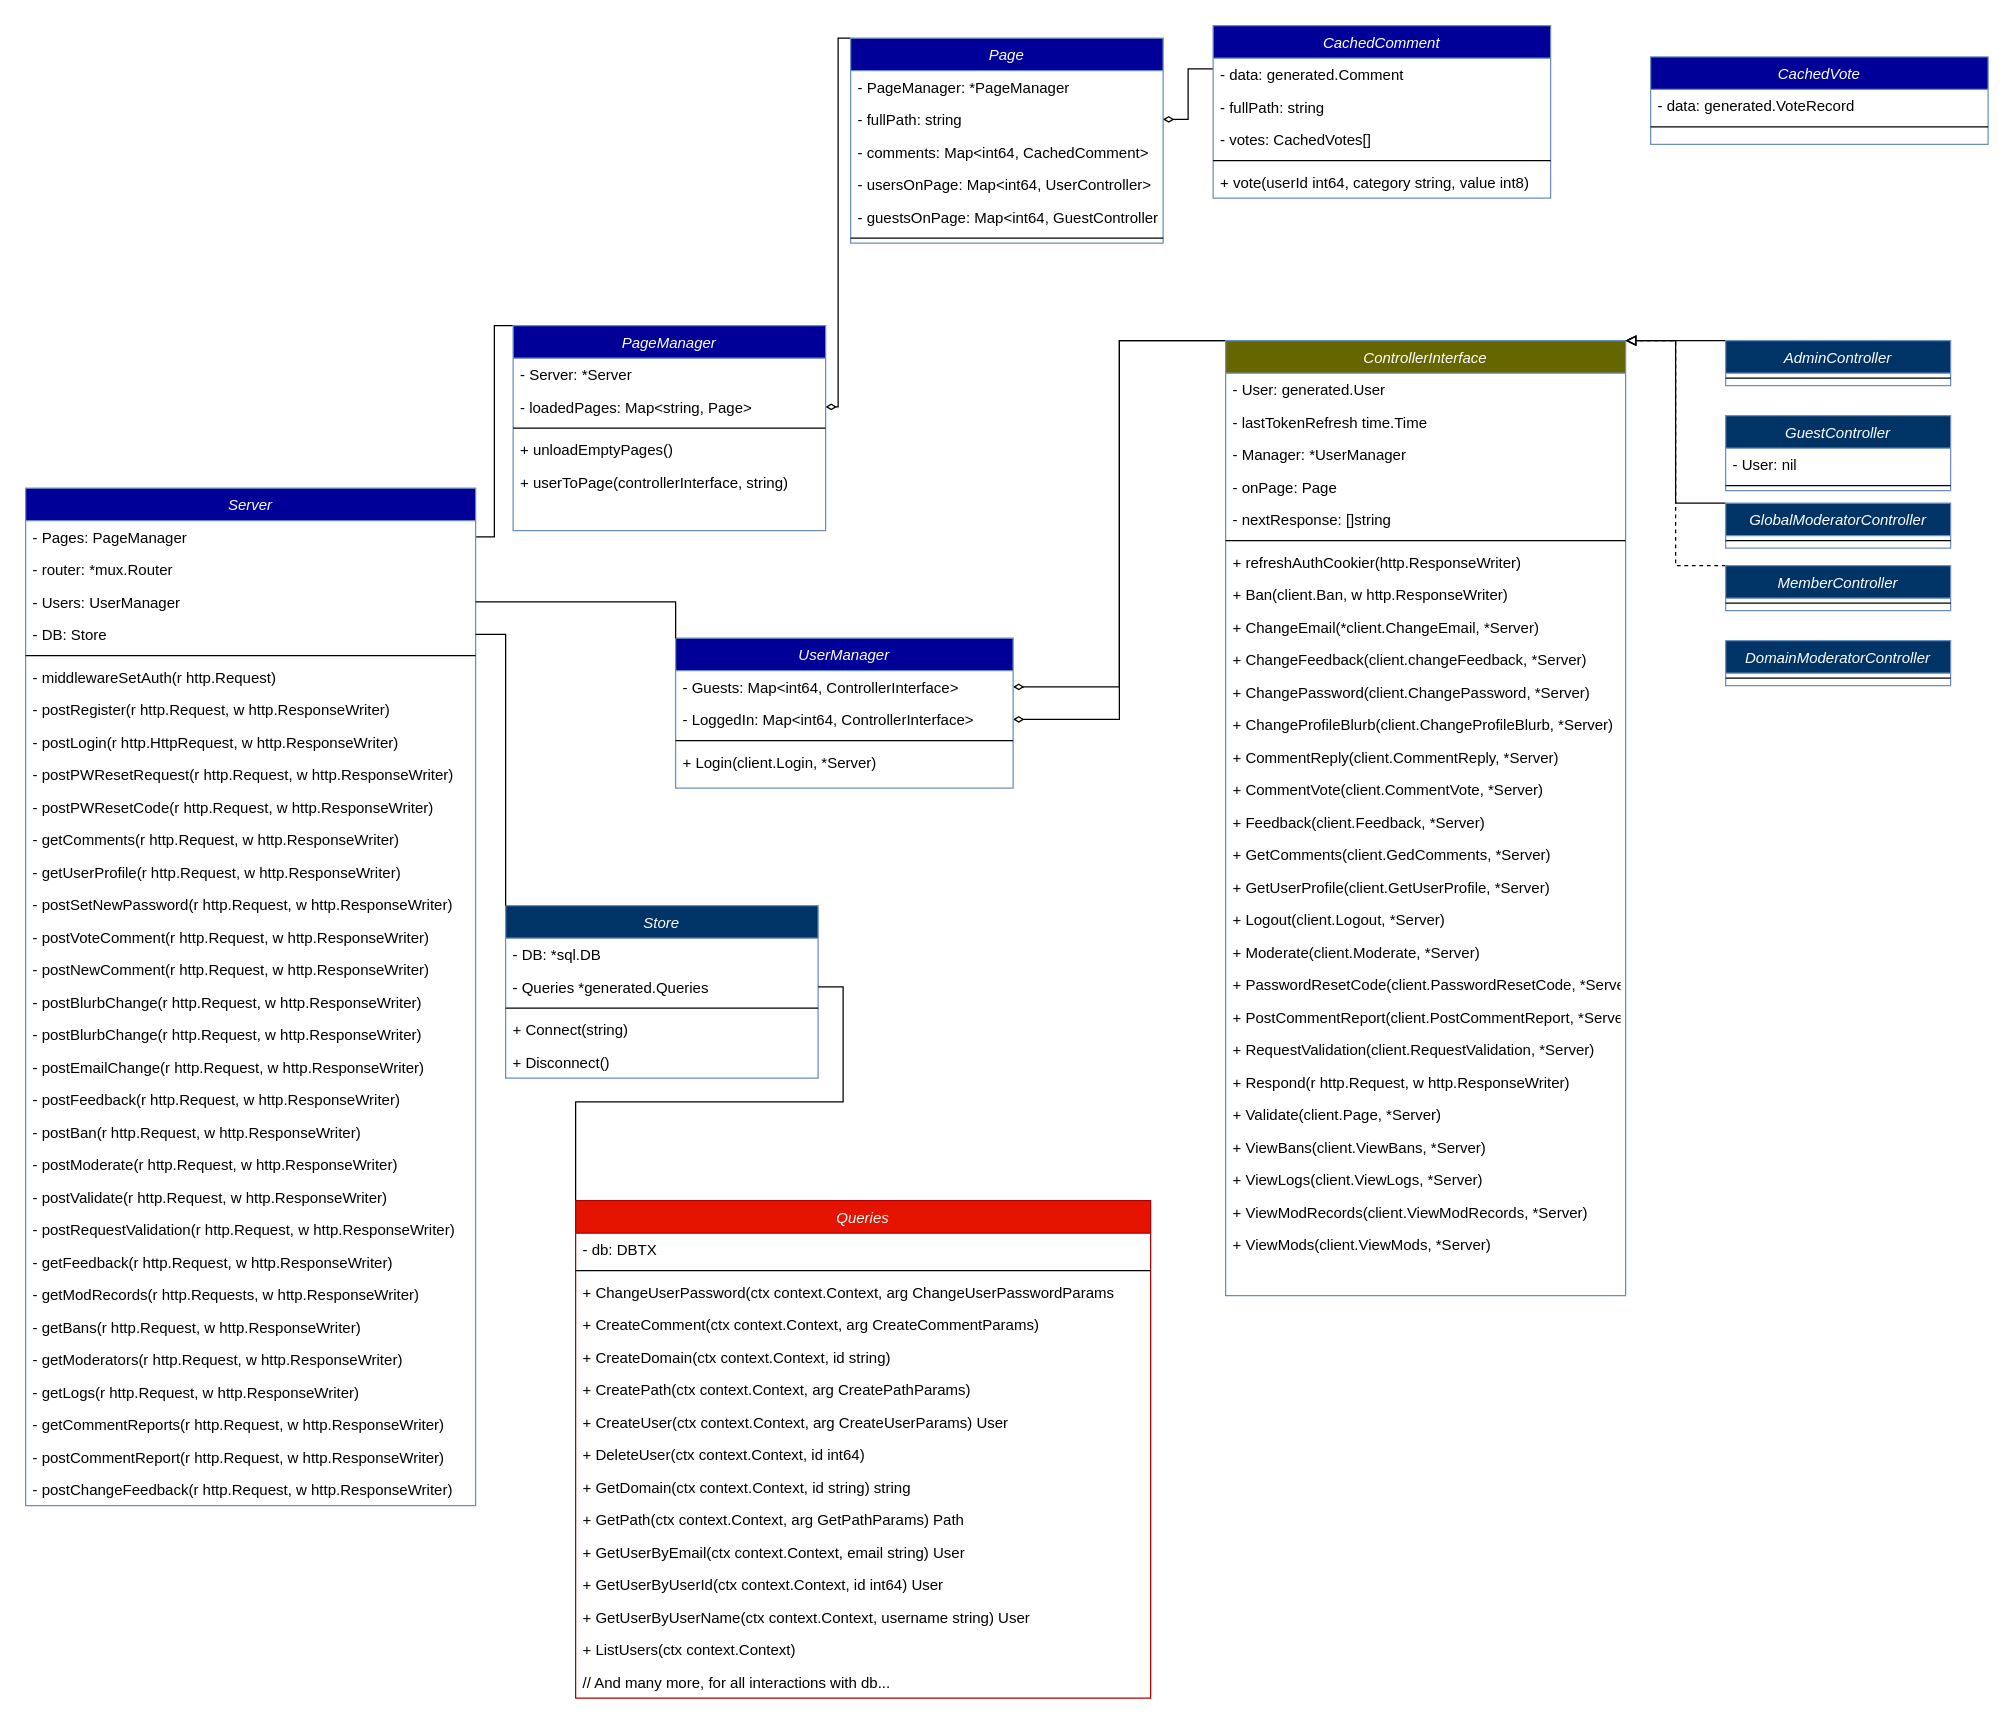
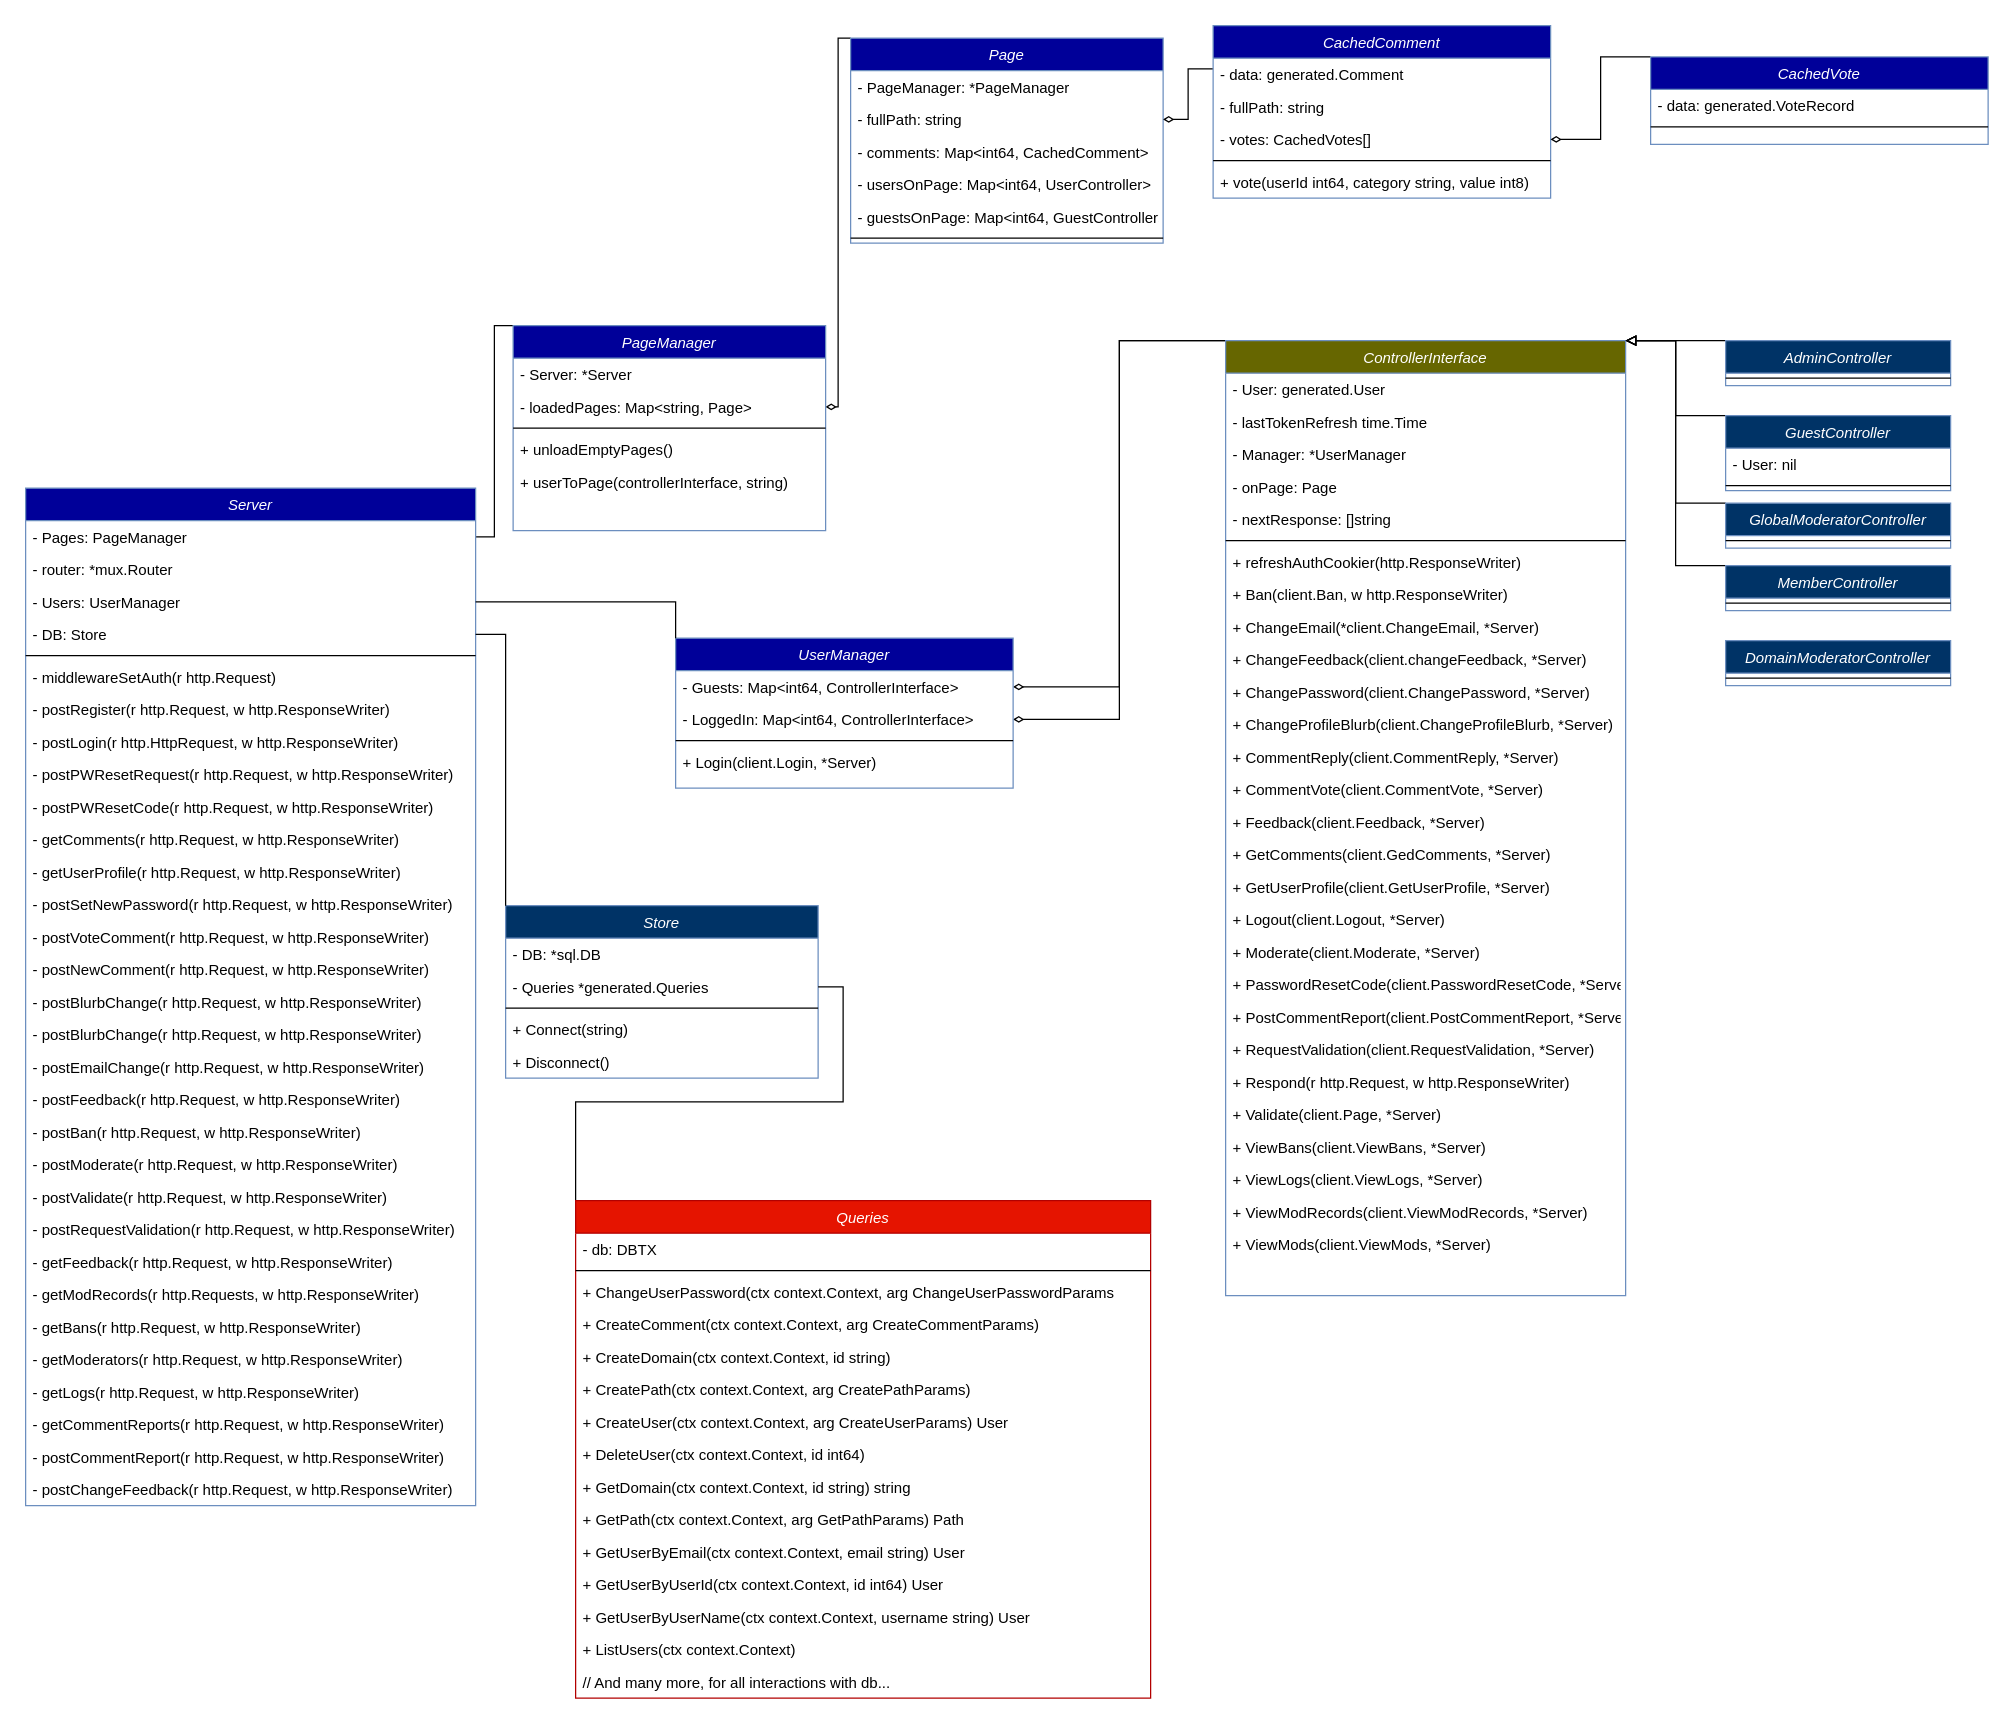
none -> (1601, 93)
none -> (1702, 416)
(1676, 559) -> (1676, 559)
